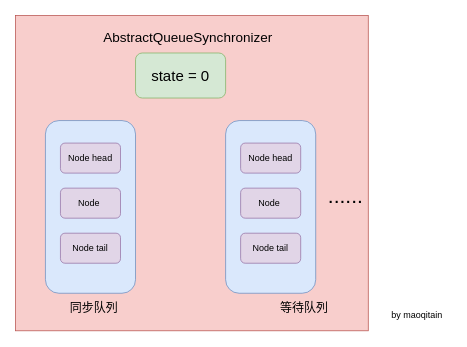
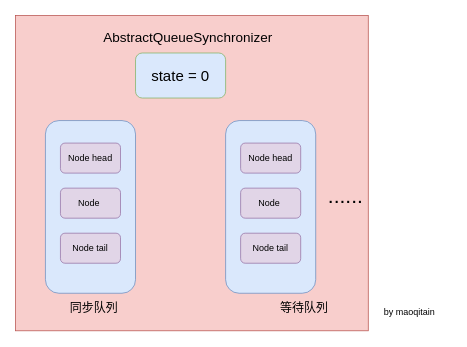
(180, 75) -> (180, 75)
(417, 315) -> (409, 312)
